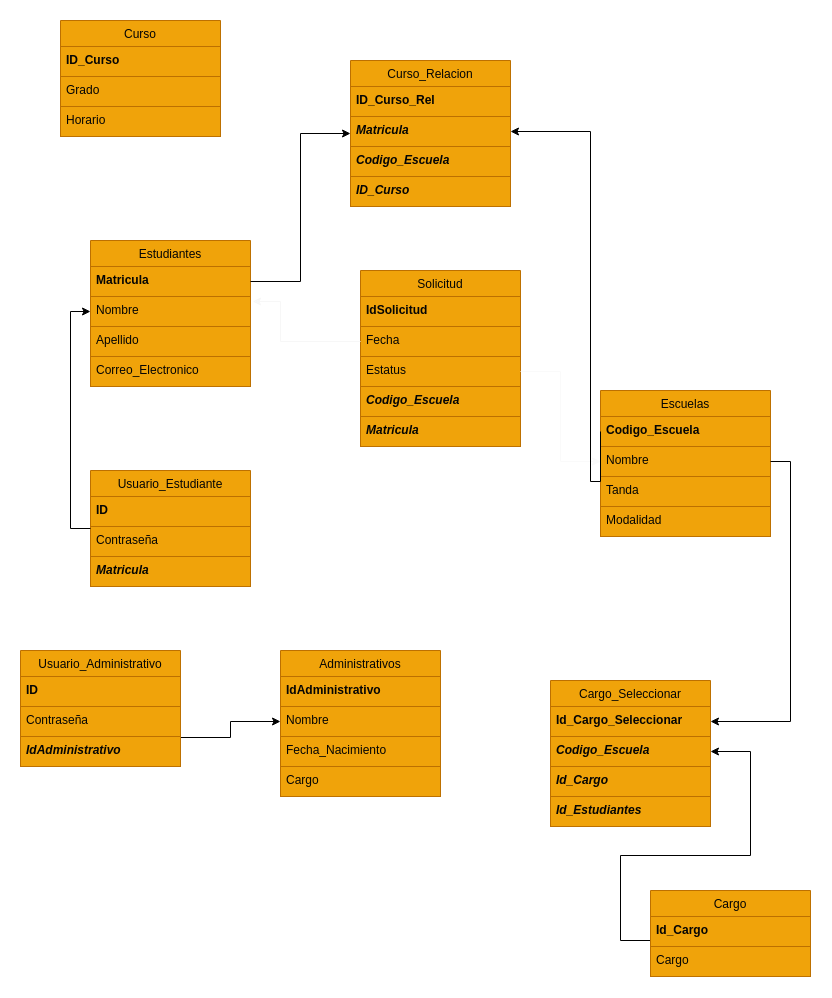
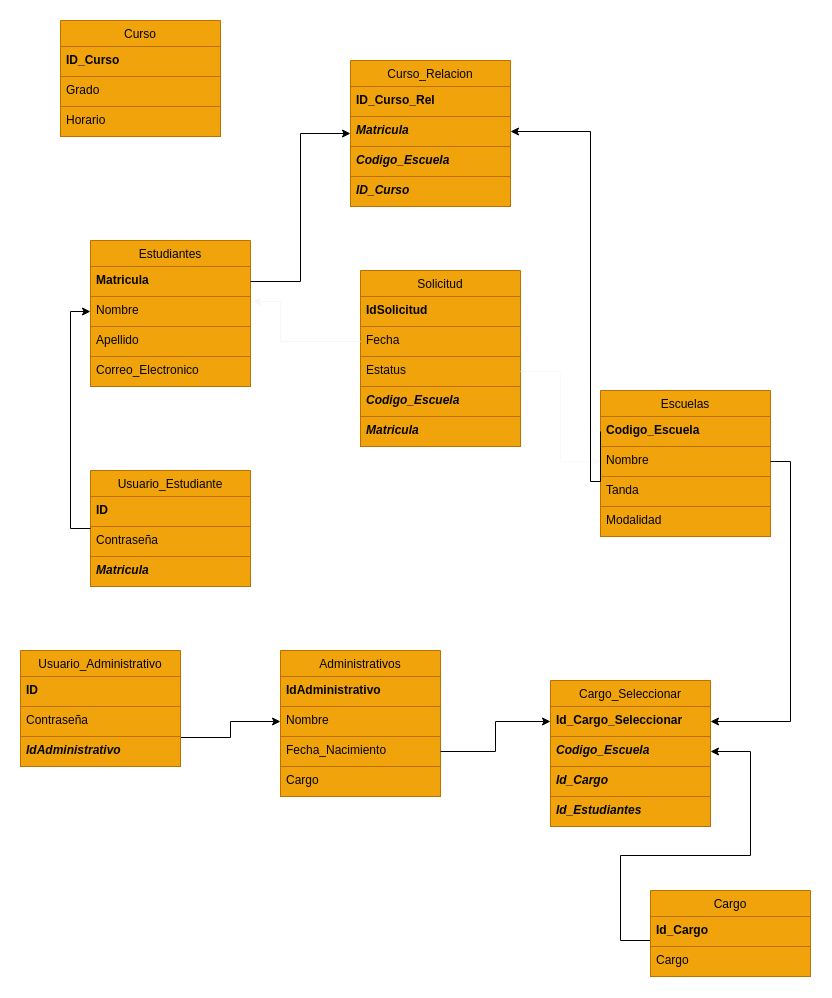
none -> (496, 740)
